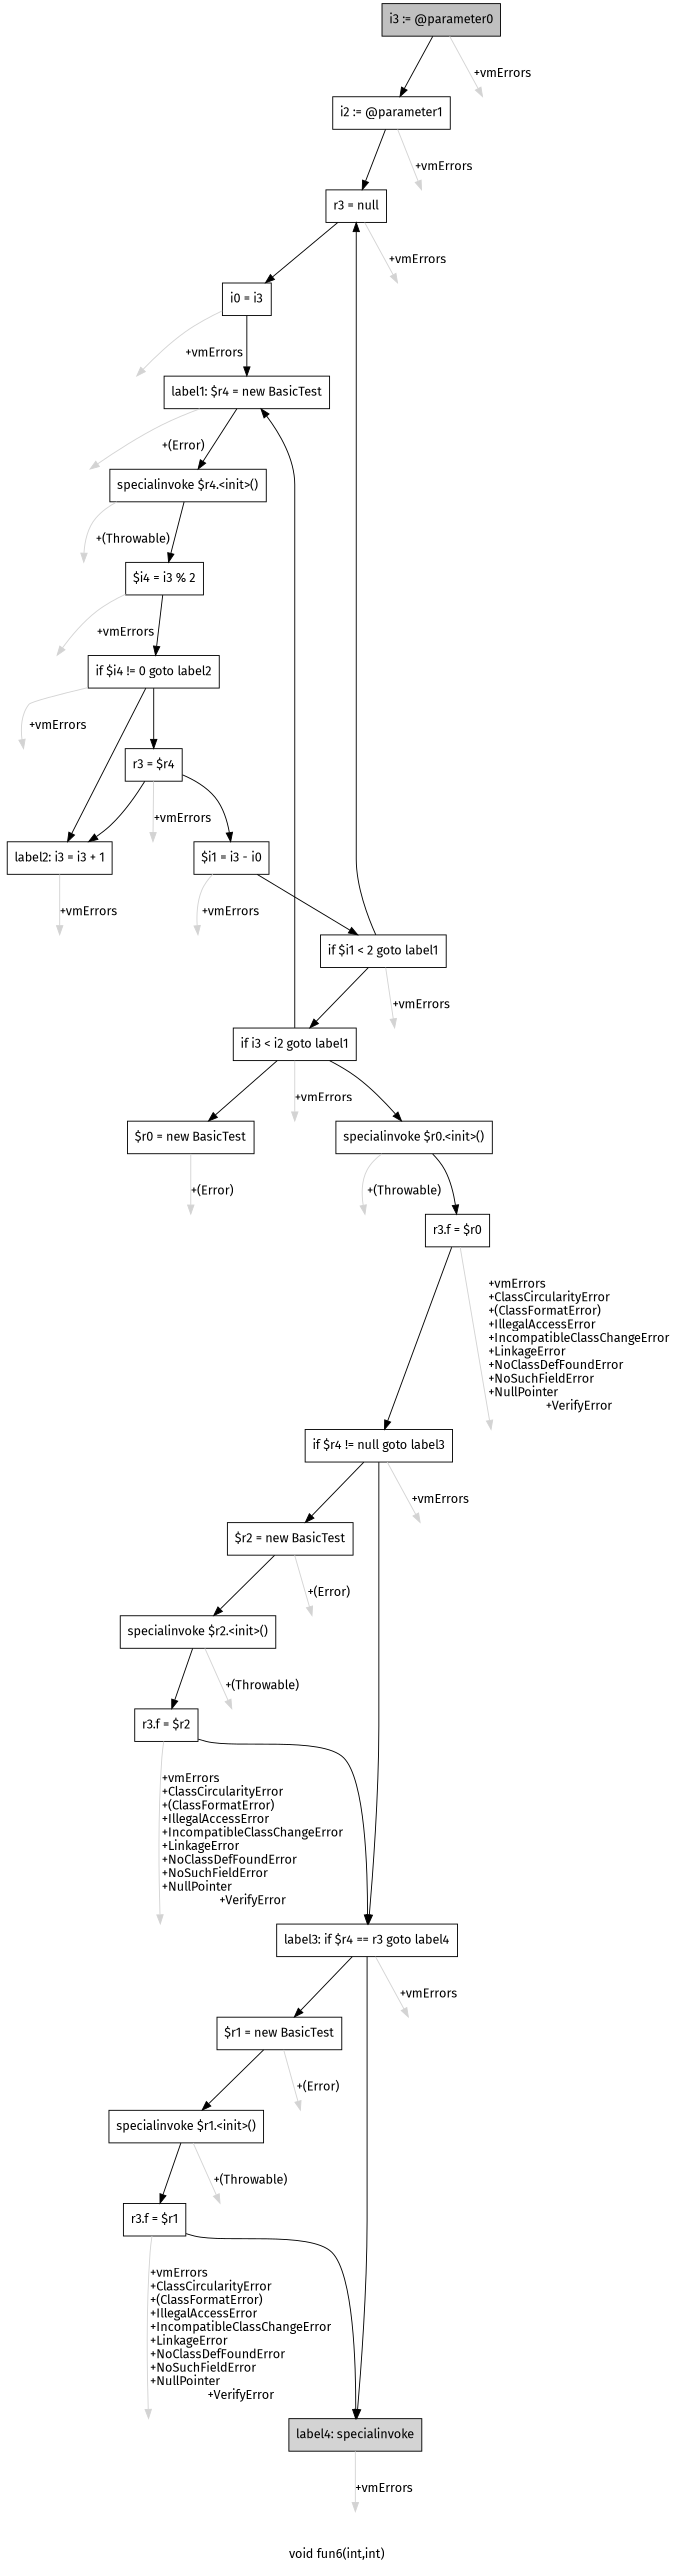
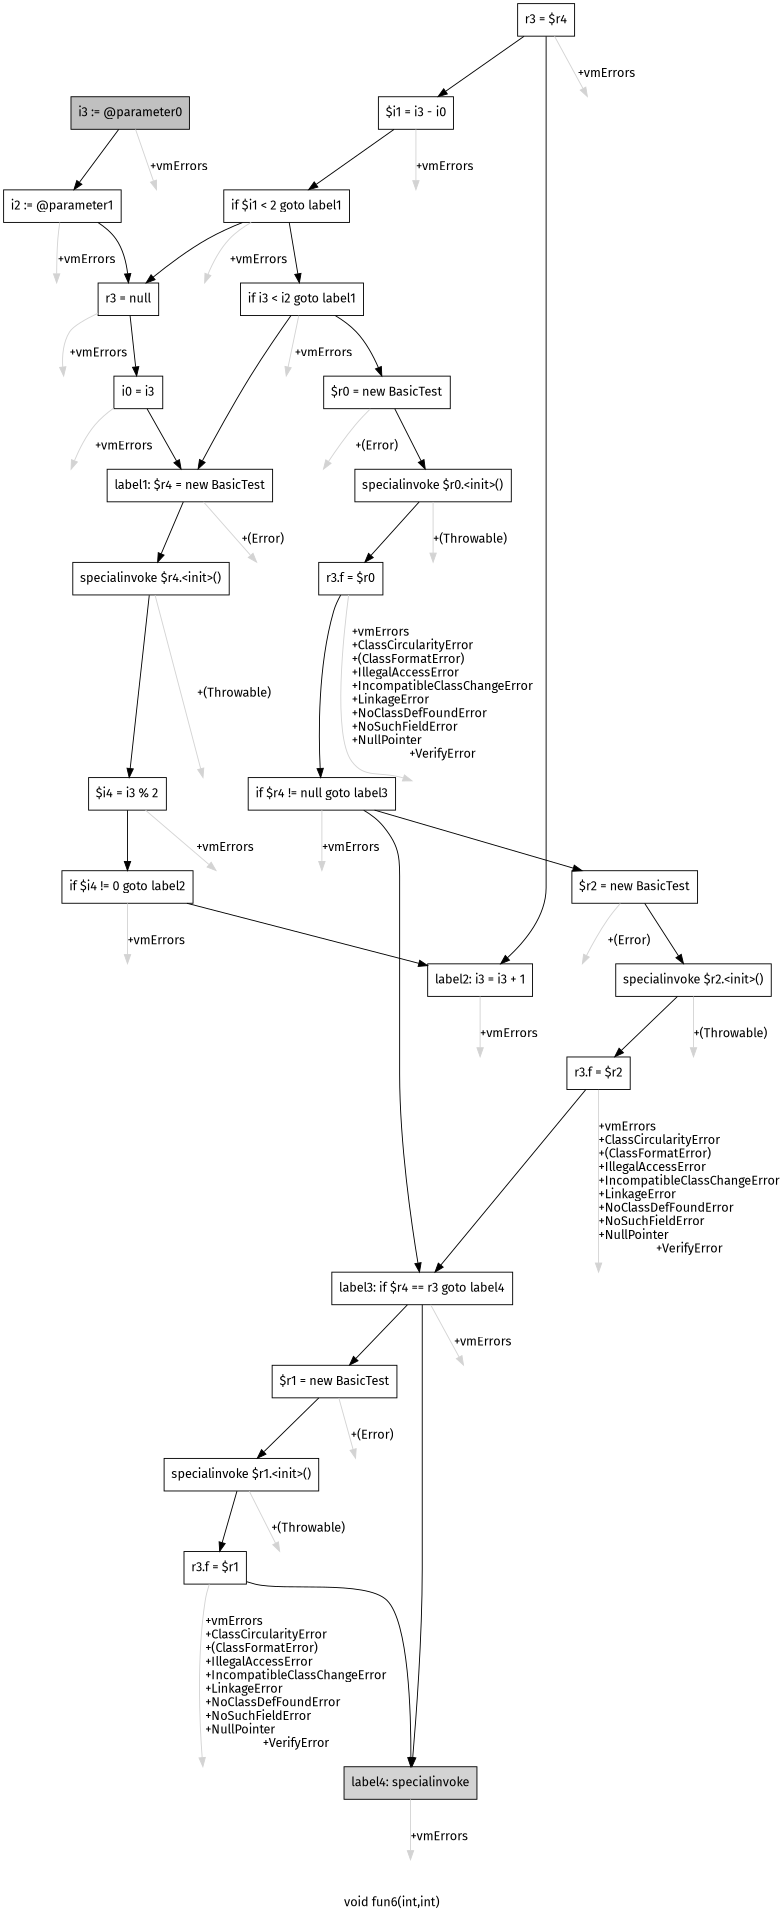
(154, 714) -> none
(365, 1084) -> (408, 435)
